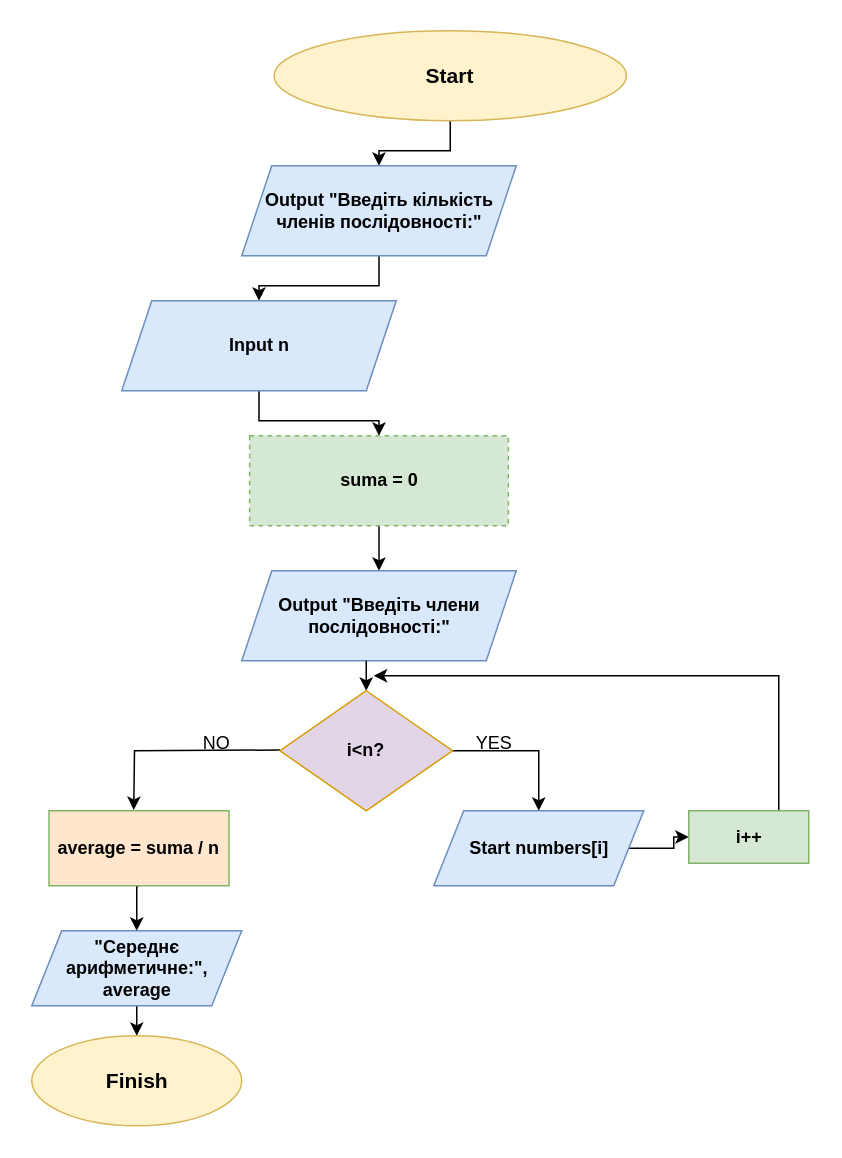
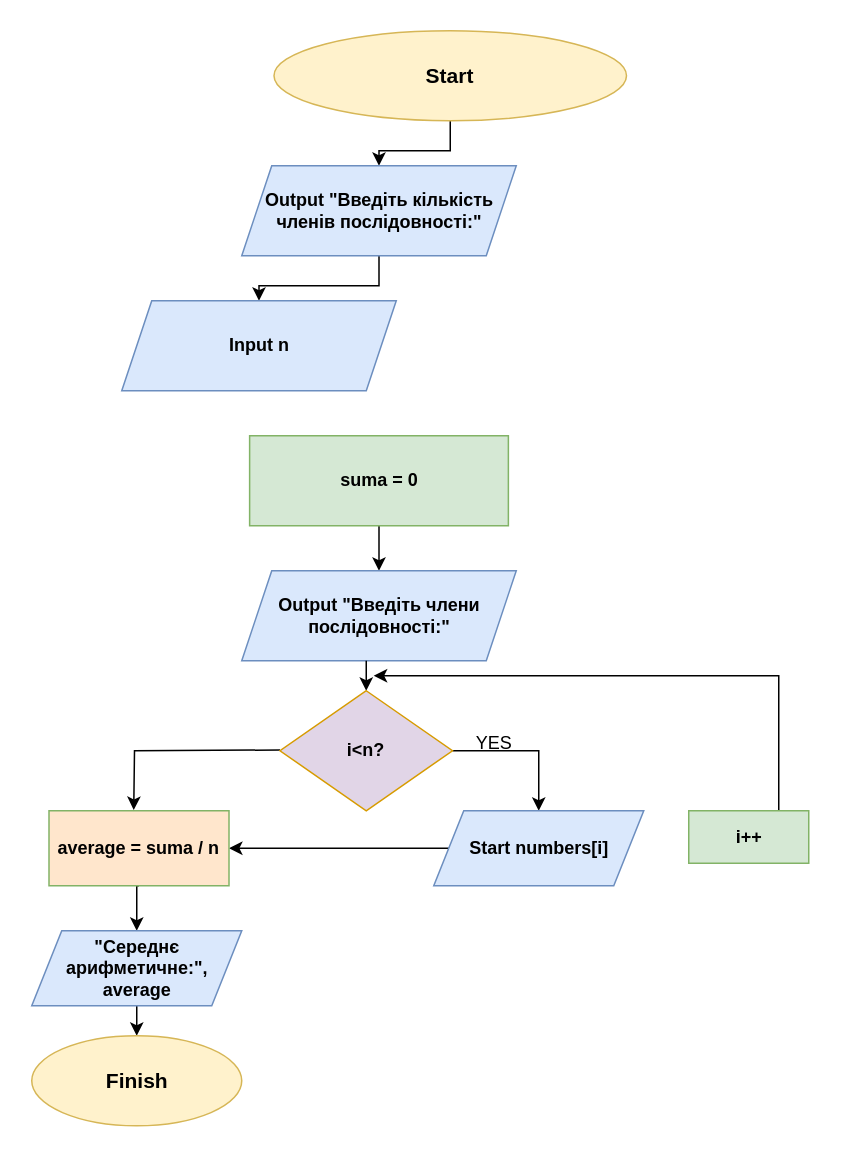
(306, 421) -> none
(379, 481) -> (379, 481)
(216, 743) -> none
(659, 848) -> (344, 848)
